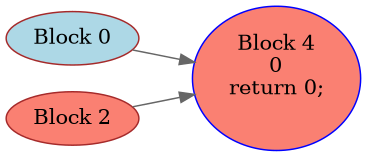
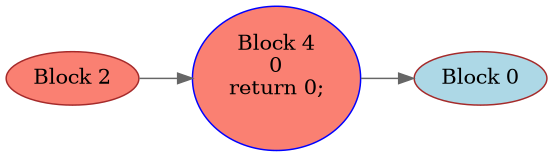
(156, 55) -> (380, 78)
